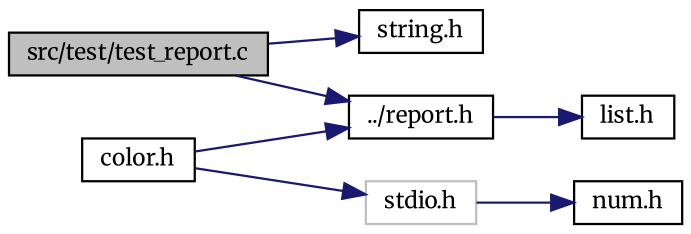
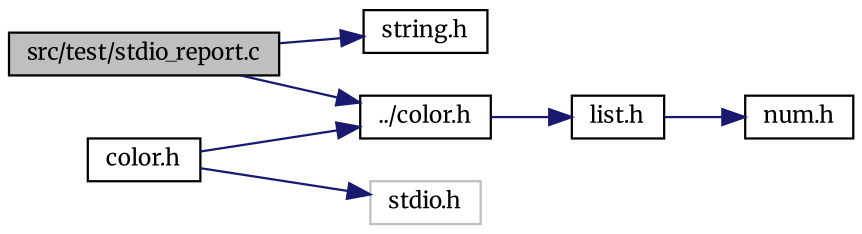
(138, 54) -> (144, 54)
(421, 117) -> (426, 117)
(514, 203) -> (693, 117)
